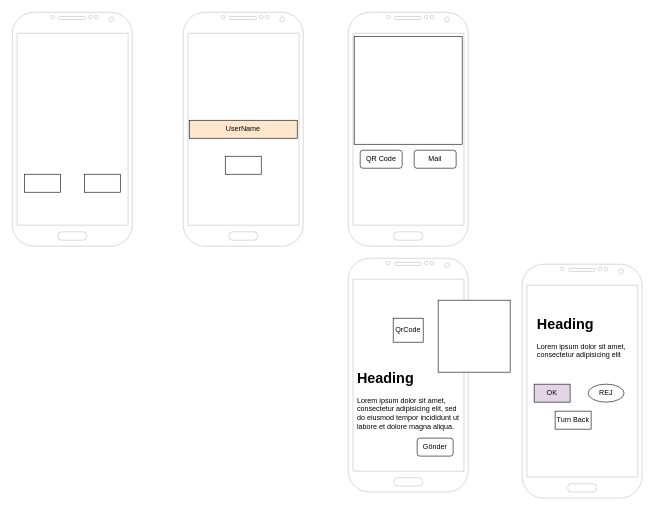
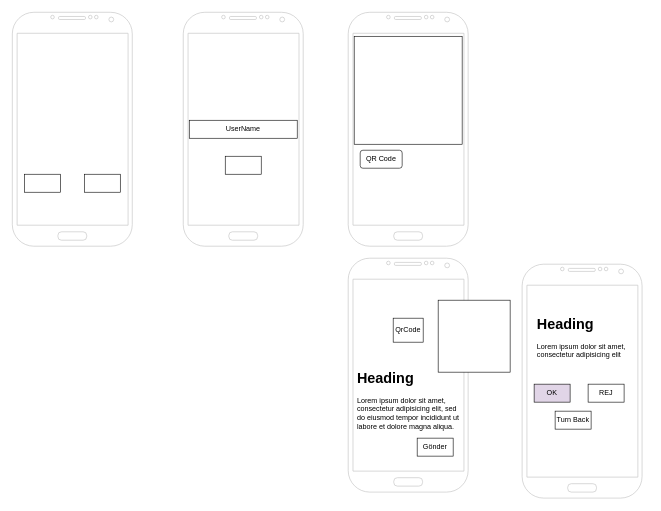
(243, 129) -> (243, 129)
(435, 159) -> none
(606, 393) -> (606, 393)
(435, 447) -> (435, 447)
